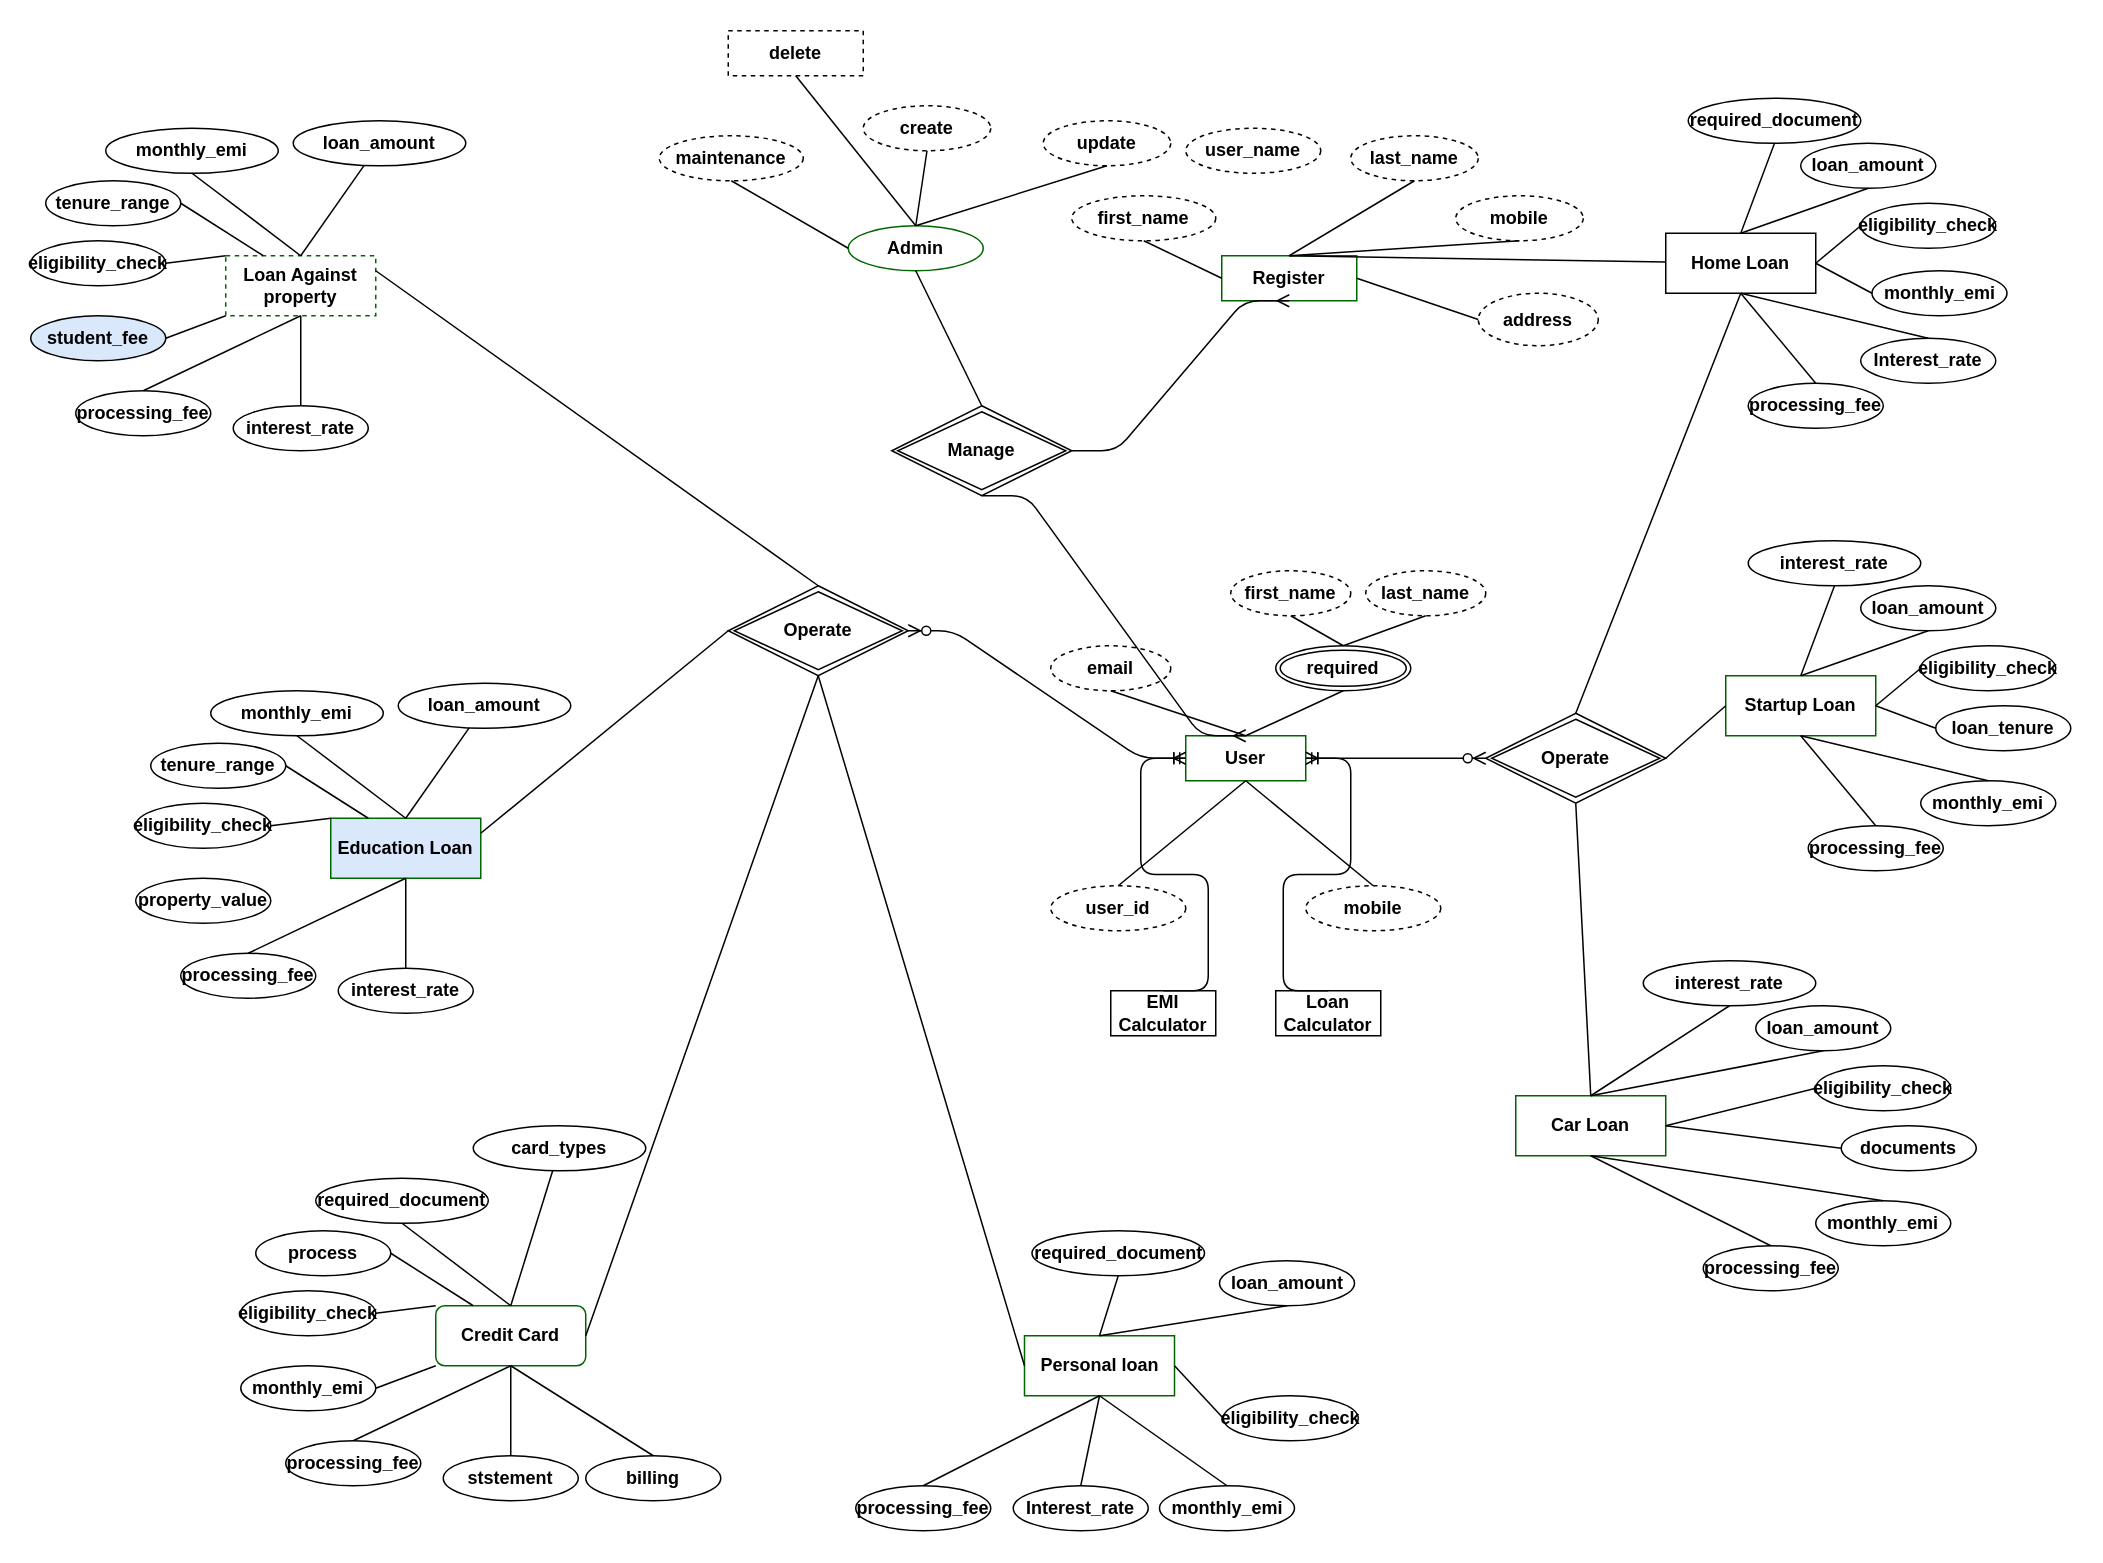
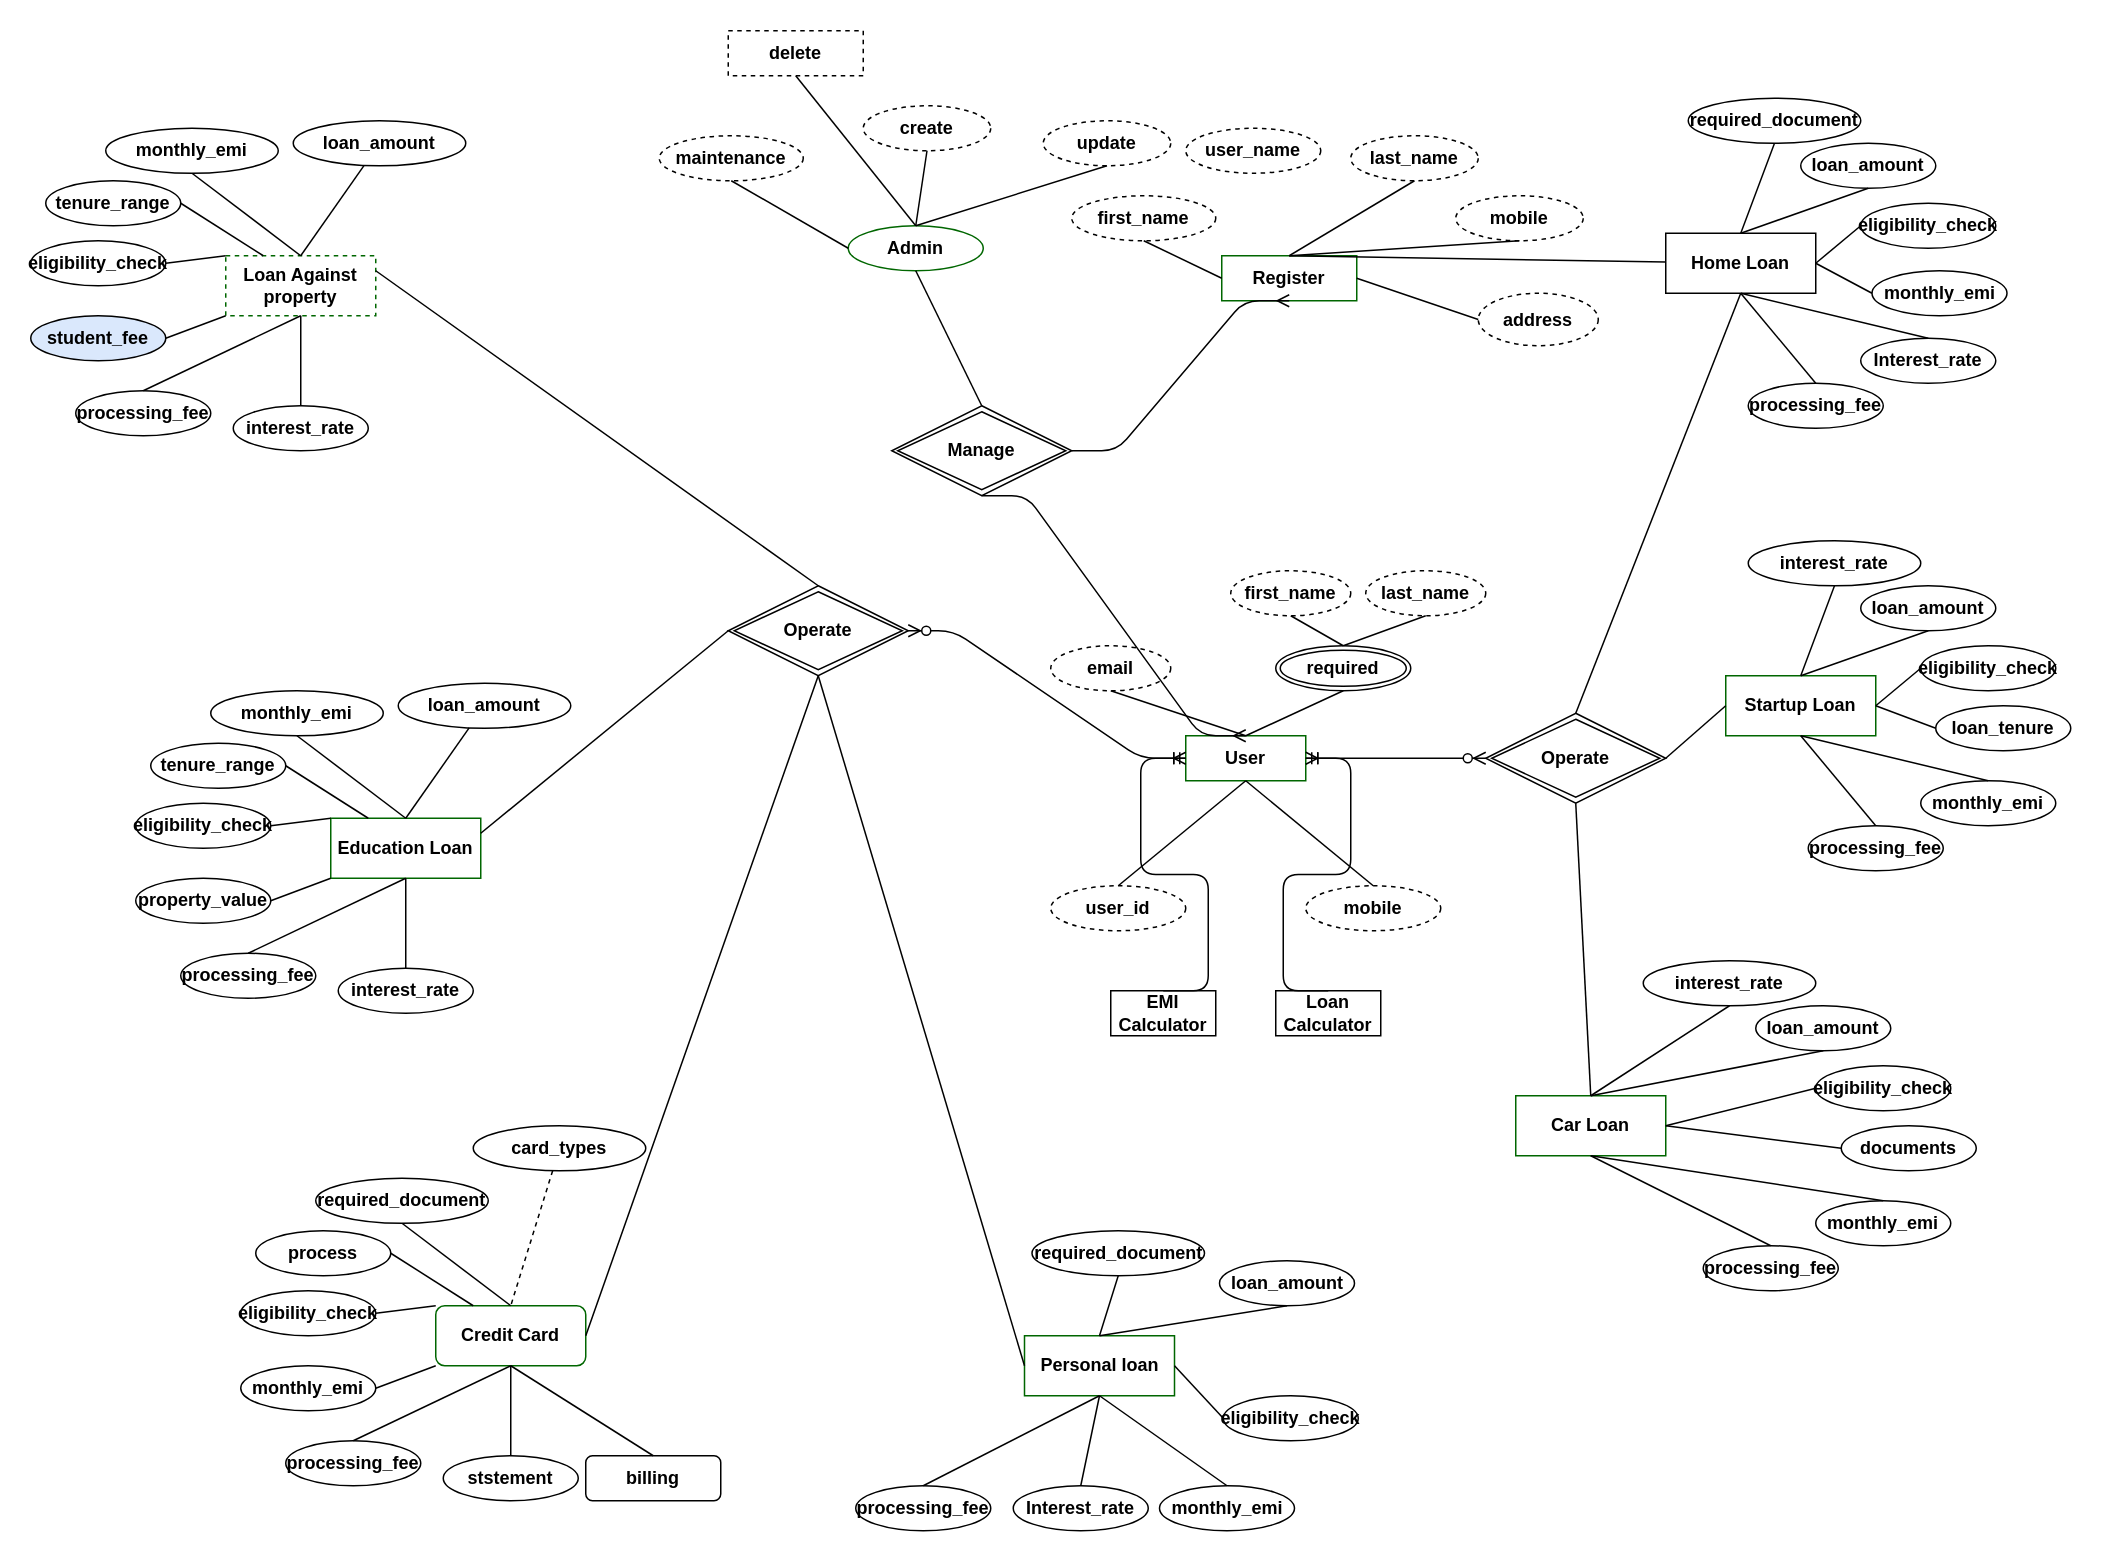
(406, 848) -> (406, 848)
none -> (301, 890)
(532, 1239) -> (532, 1239)
(653, 1478) -> (653, 1478)
